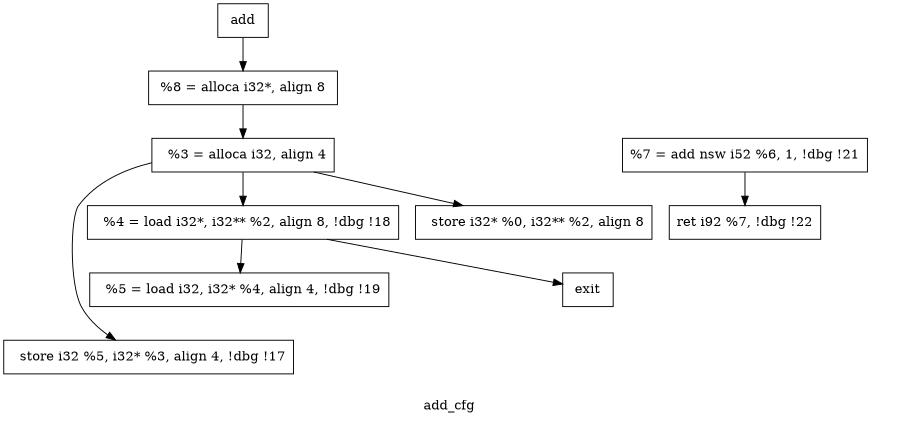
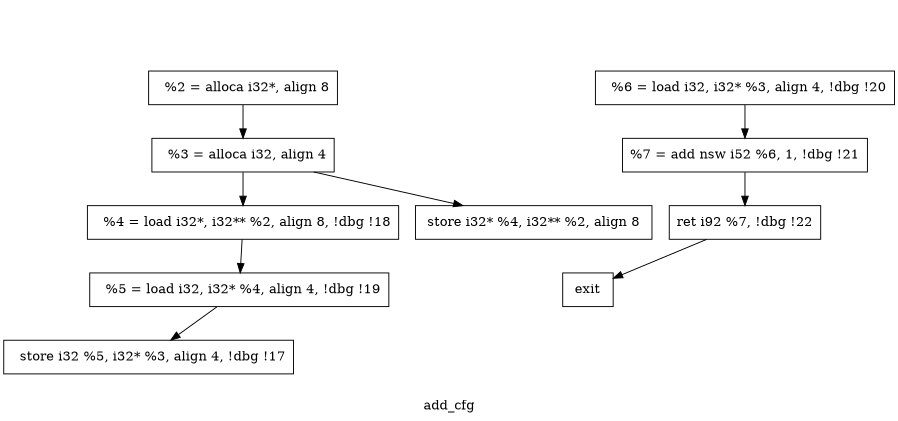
(243, 21) -> none
(243, 88) -> (243, 88)
none -> (745, 88)
(534, 222) -> (534, 222)
(73, 232) -> (198, 321)
(440, 261) -> (664, 257)
